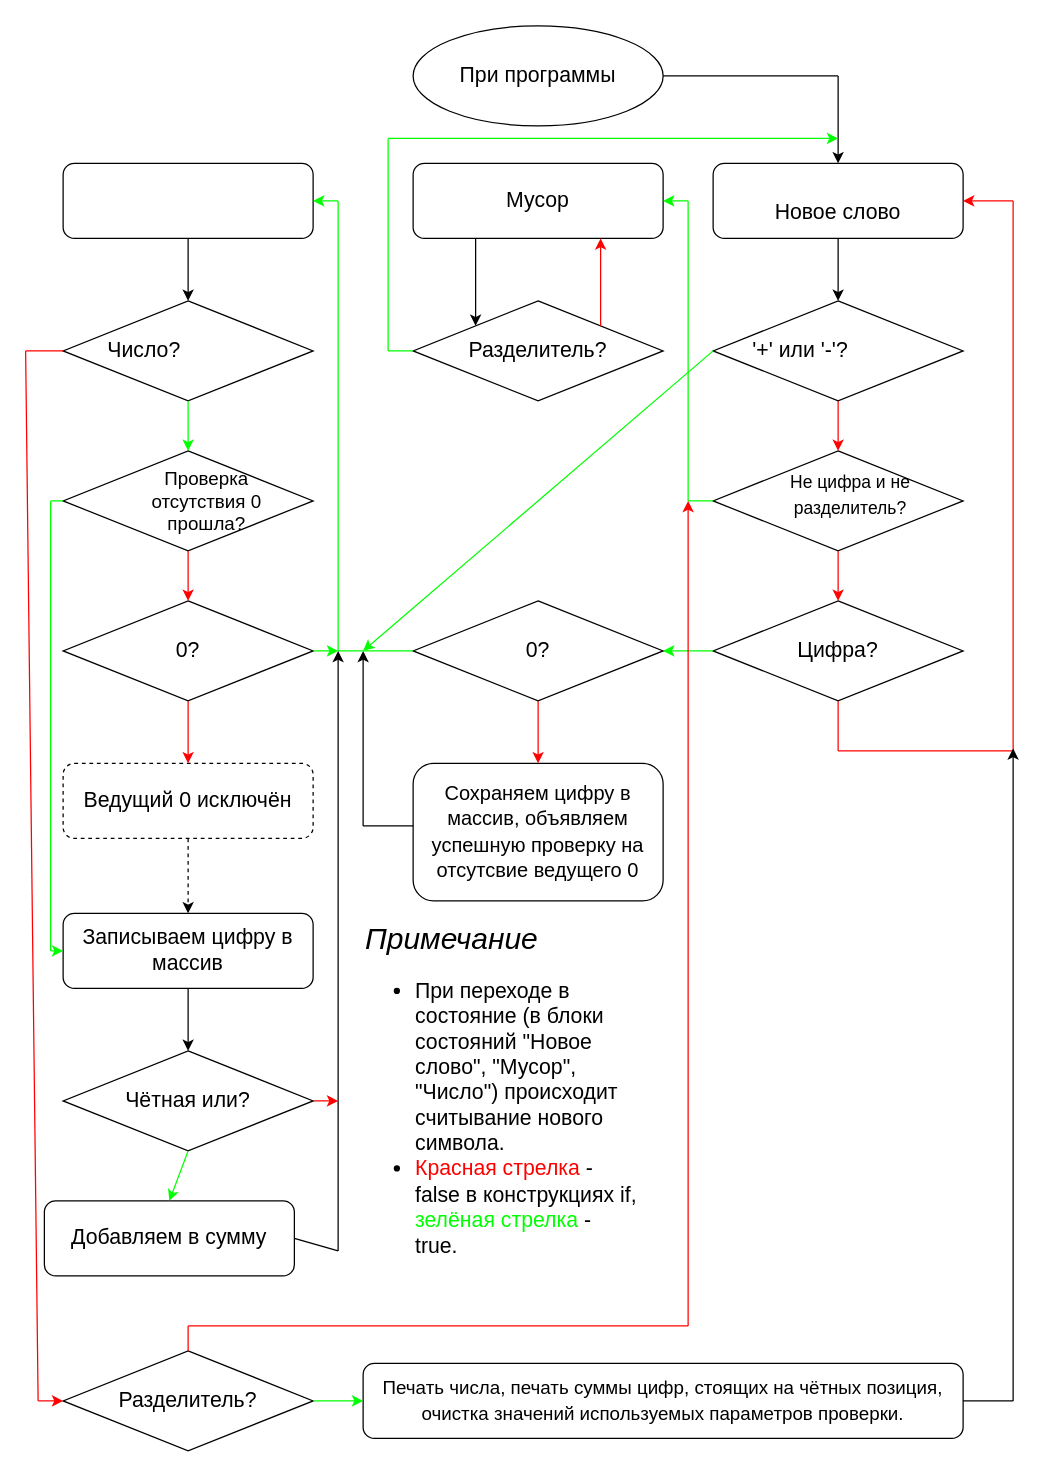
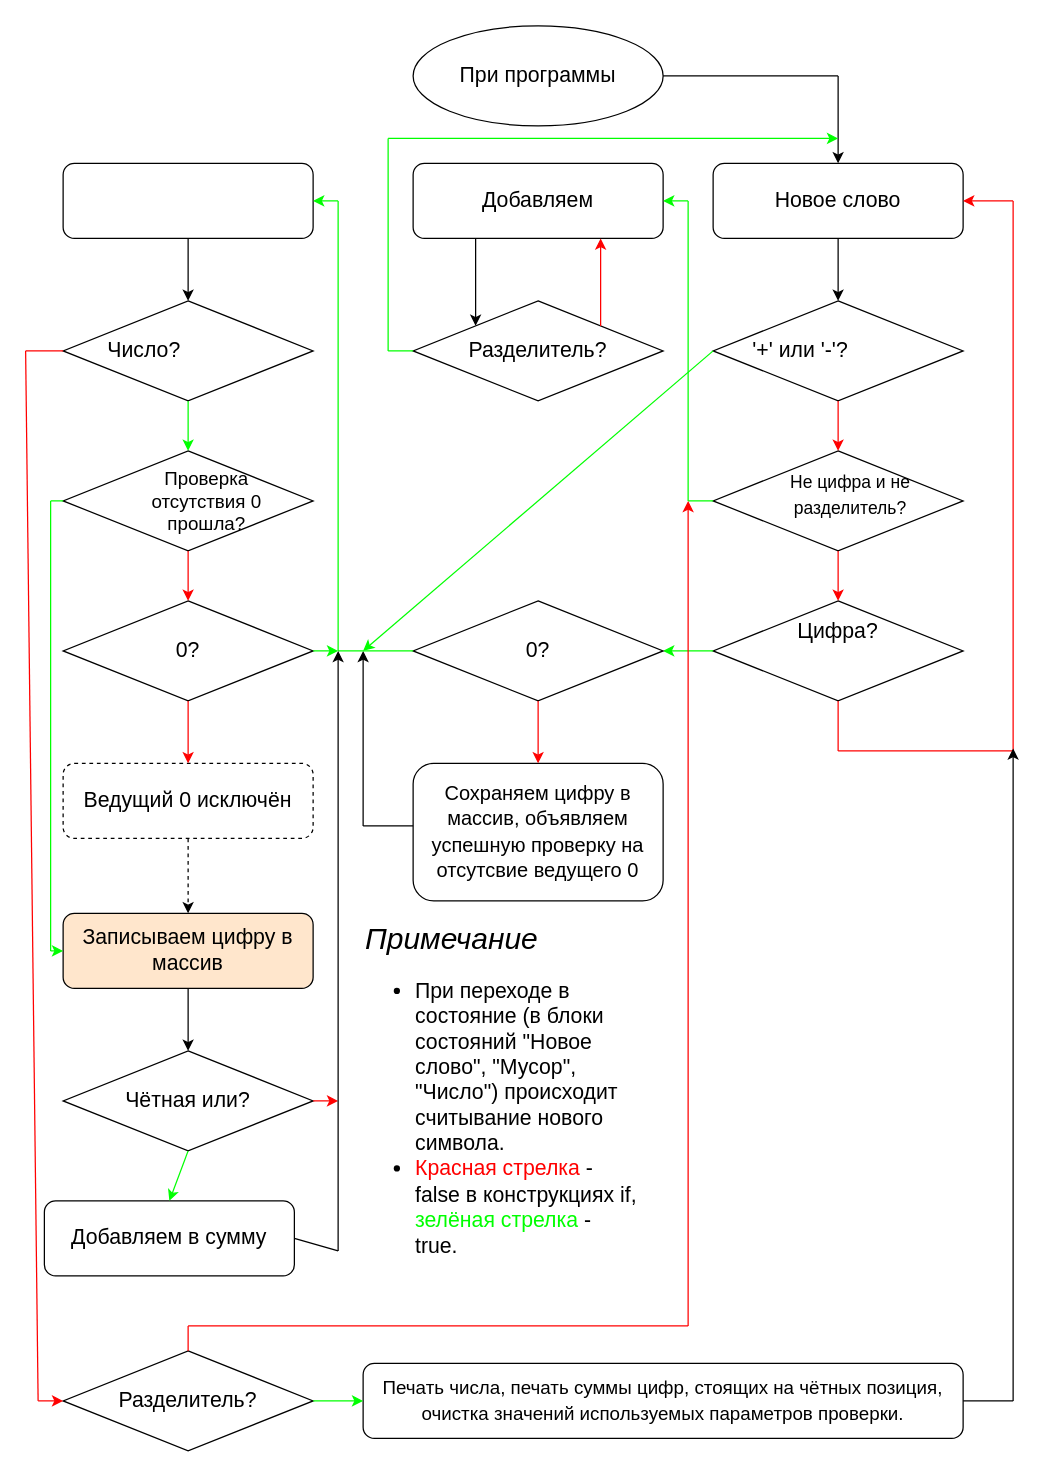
(538, 201) -> (538, 201)
(838, 213) -> (838, 201)
(838, 651) -> (838, 632)
(188, 951) -> (188, 951)
